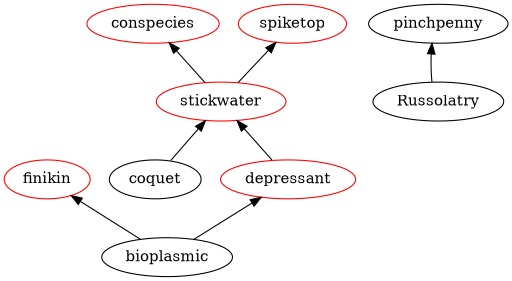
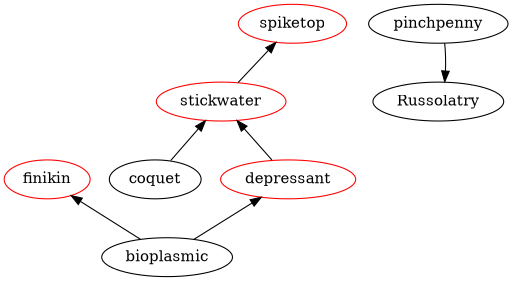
(153, 24) -> none
(431, 68) -> (446, 57)
